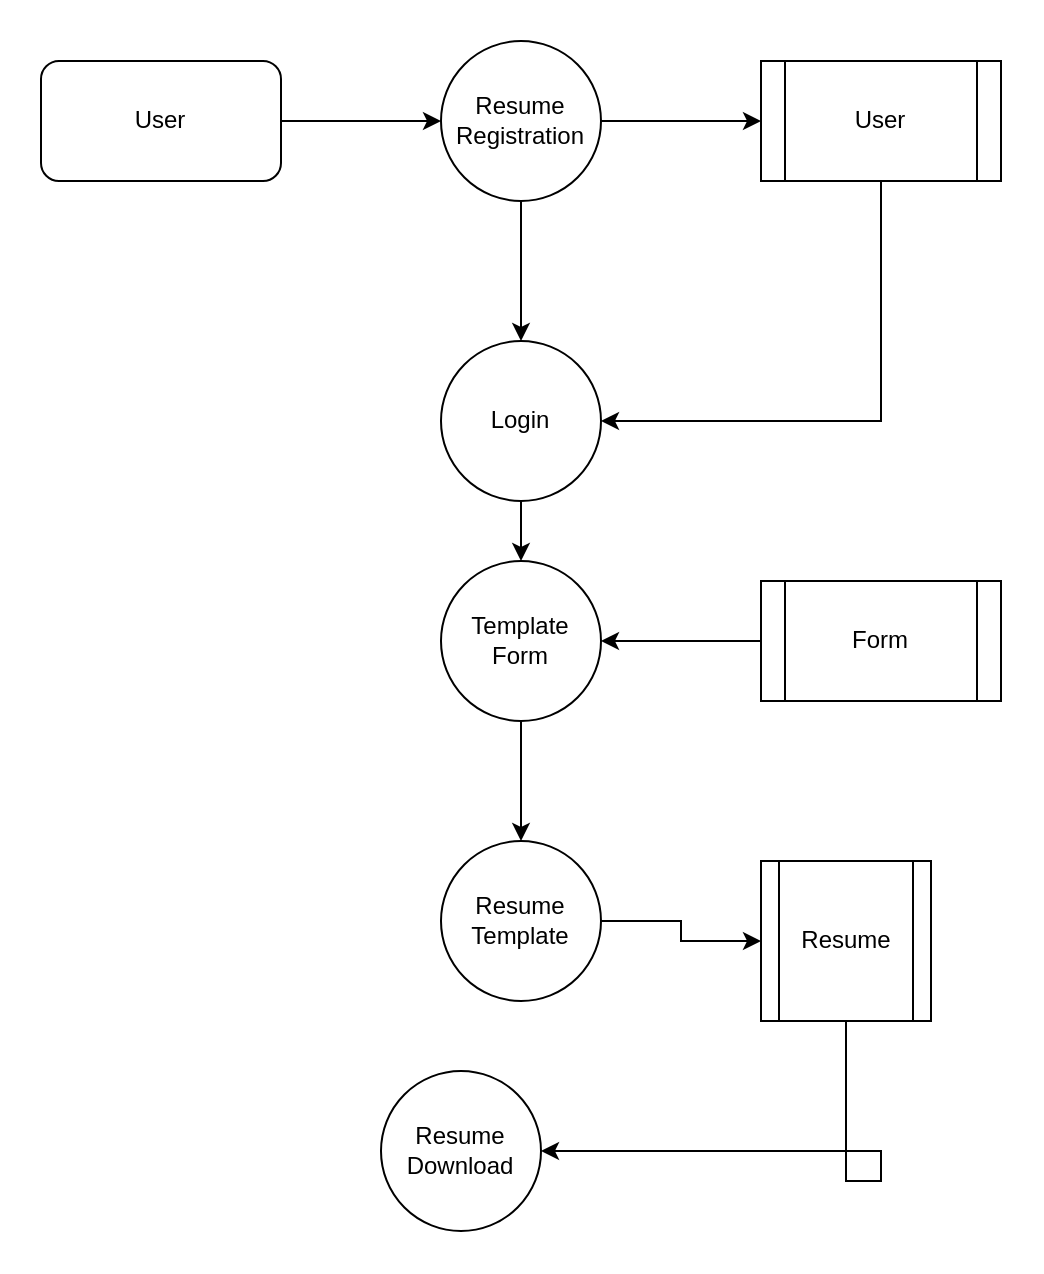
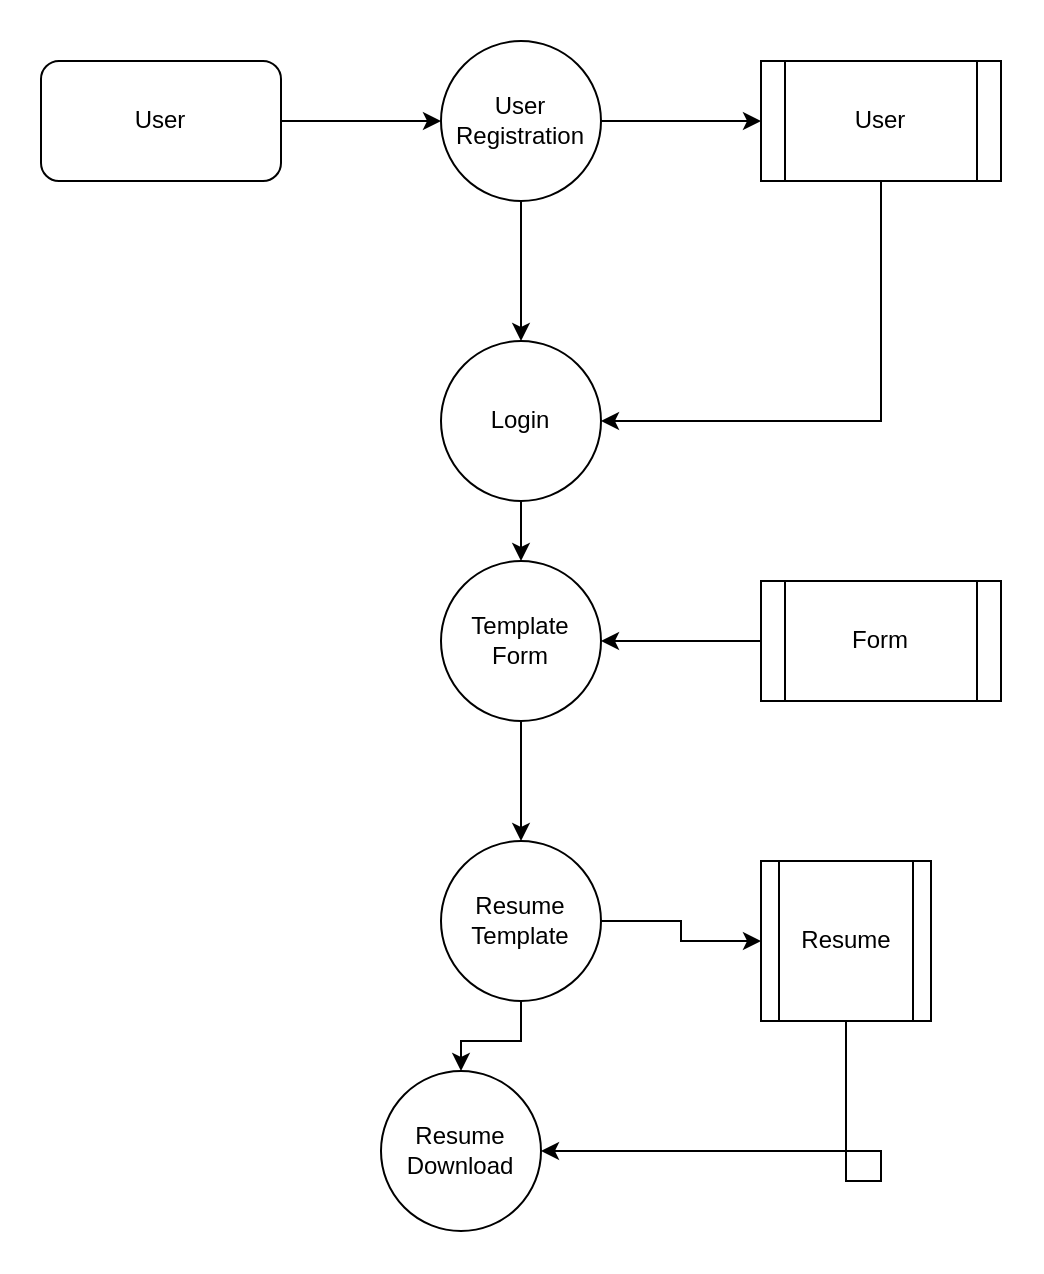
(521, 121) -> (521, 121)
none -> (503, 1041)
